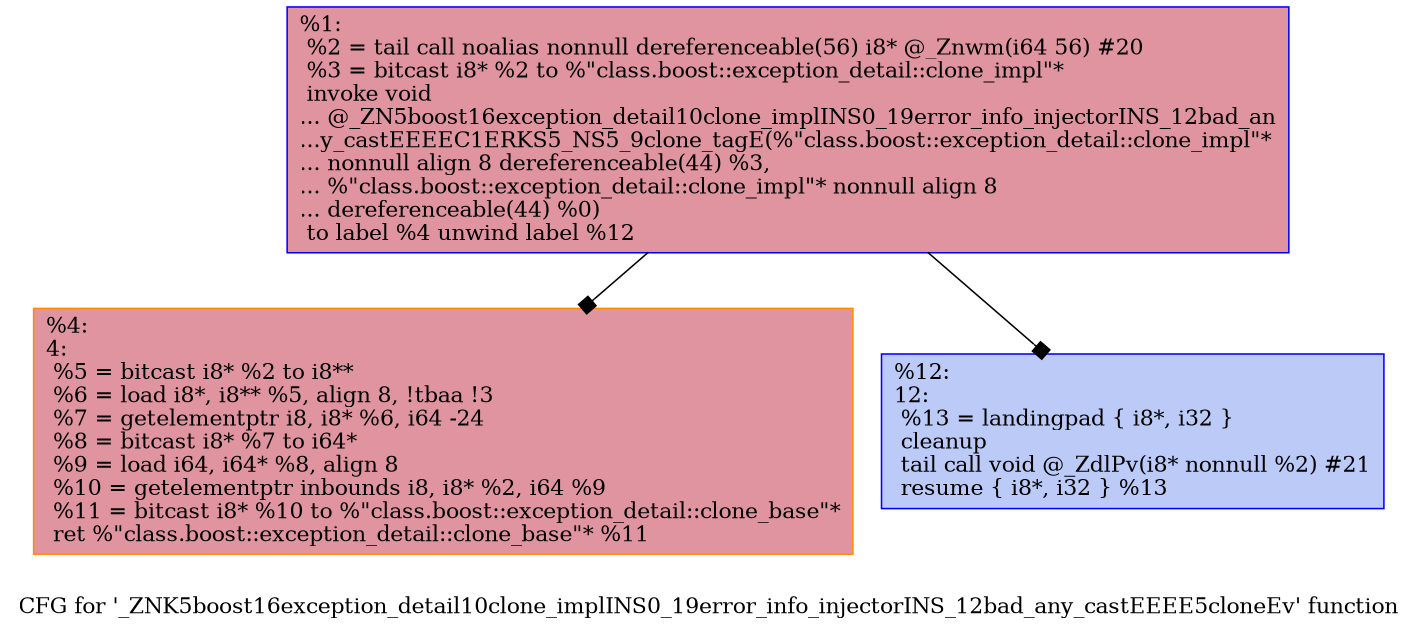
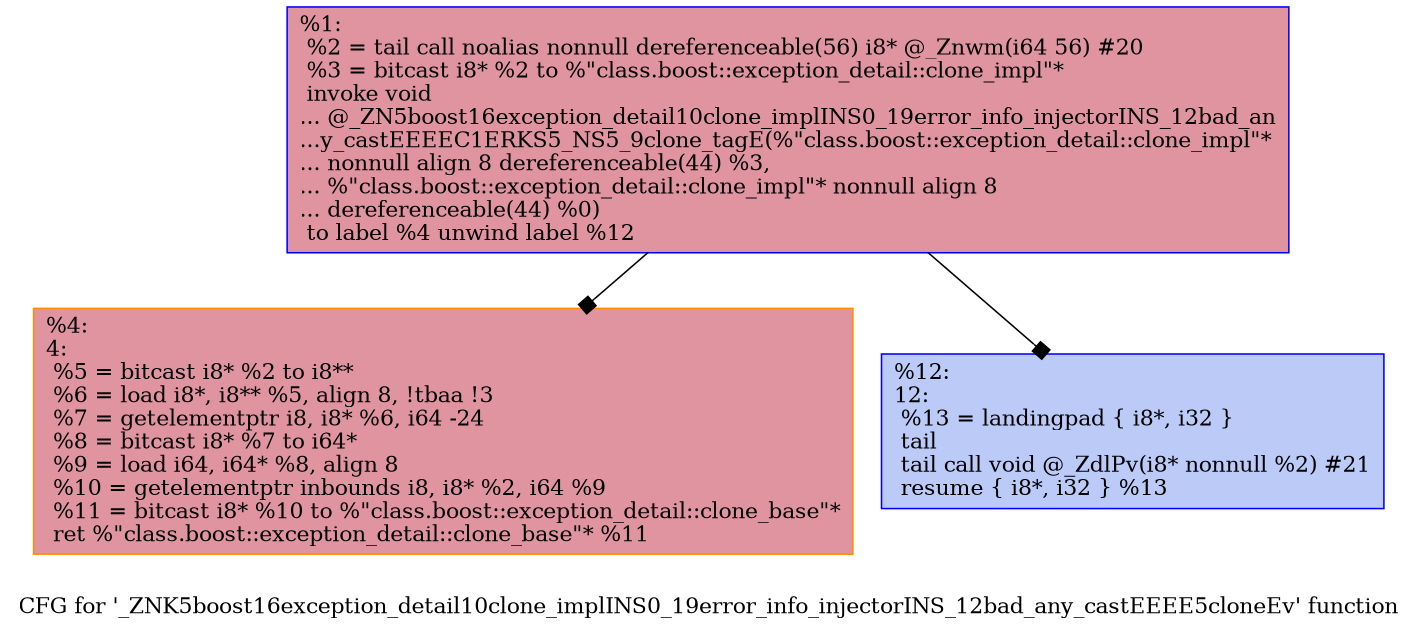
(941, 442) -> (916, 442)
